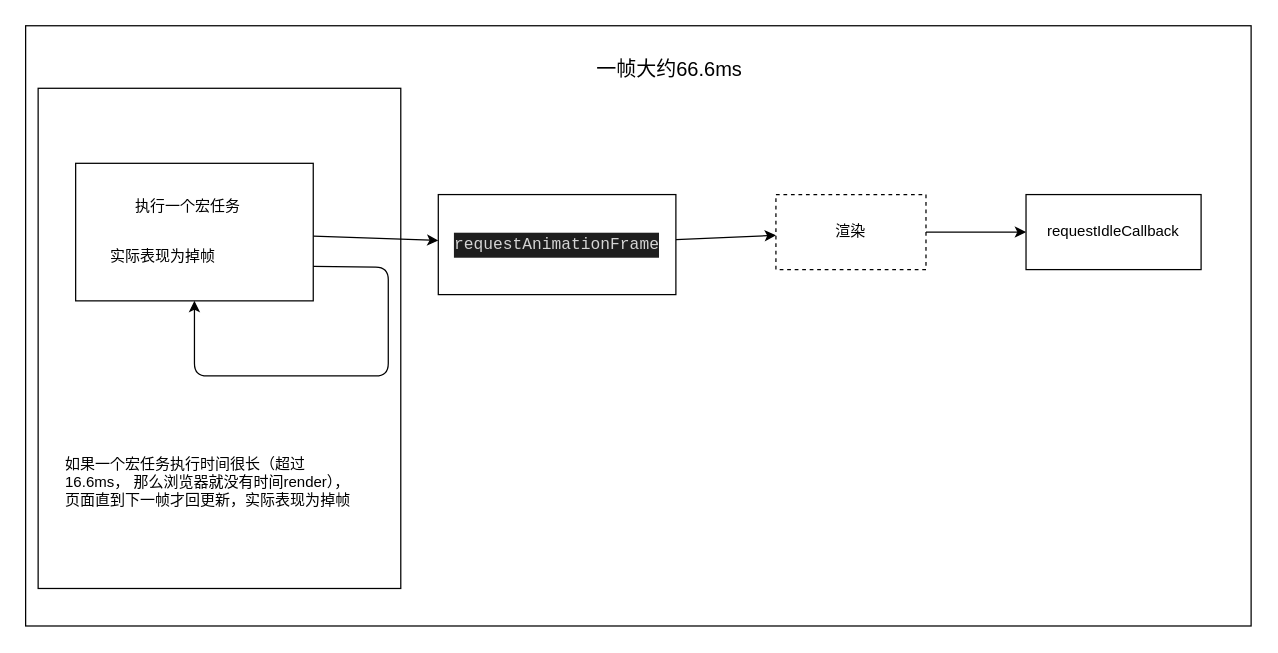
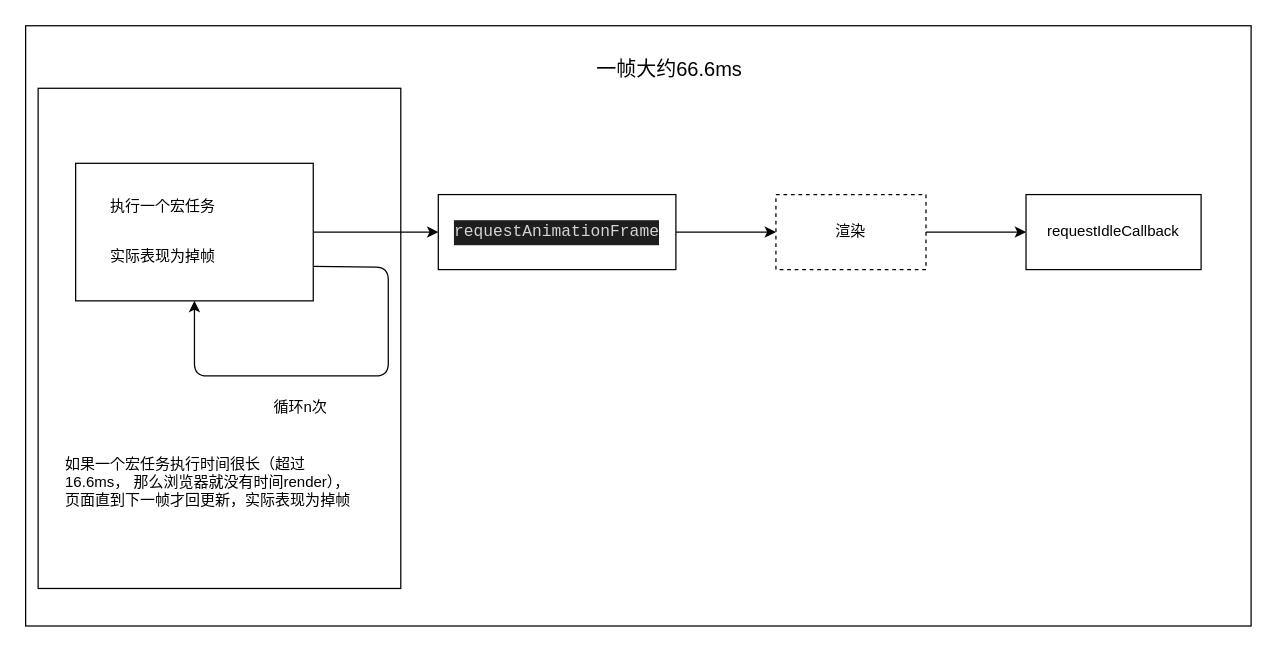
(188, 207) -> (163, 207)
(557, 244) -> (557, 232)
none -> (301, 407)
